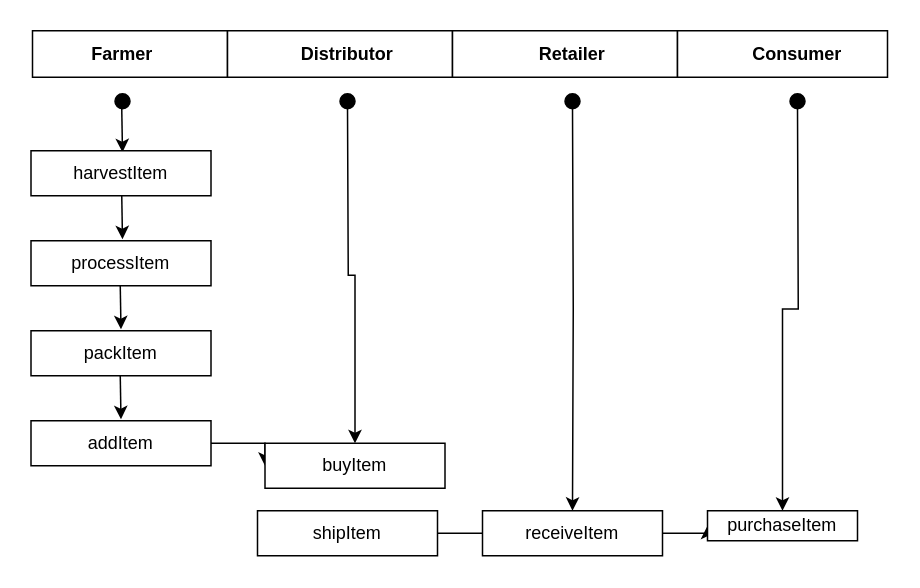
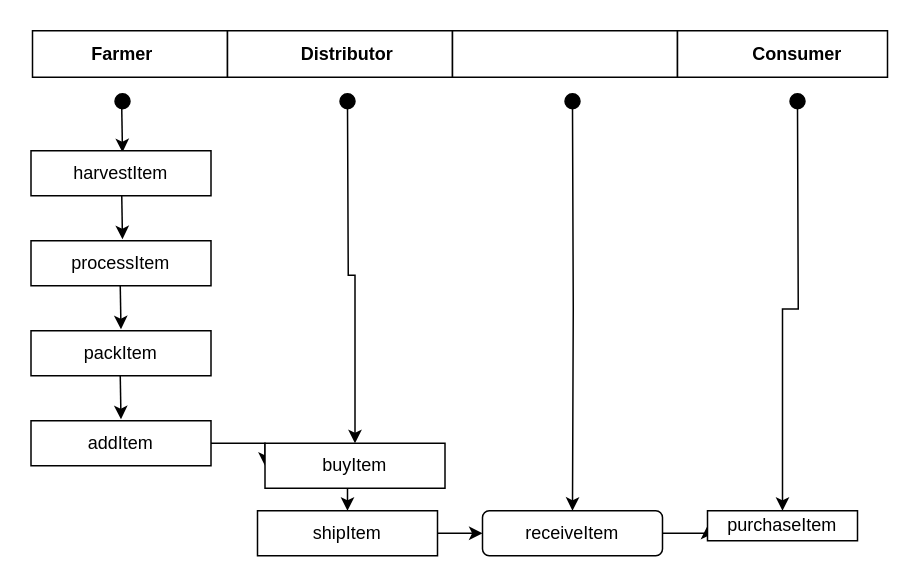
(572, 54) -> none
none -> (347, 494)
(475, 533) -> (471, 533)
(572, 533) -> (572, 533)
